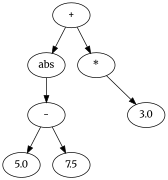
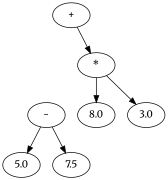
(46, 65) -> none
none -> (96, 115)
